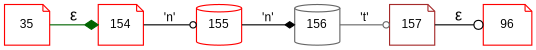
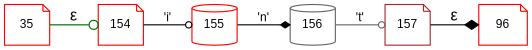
(170, 18) -> (168, 18)
(67, 25) -> (69, 25)
(454, 25) -> (448, 25)
